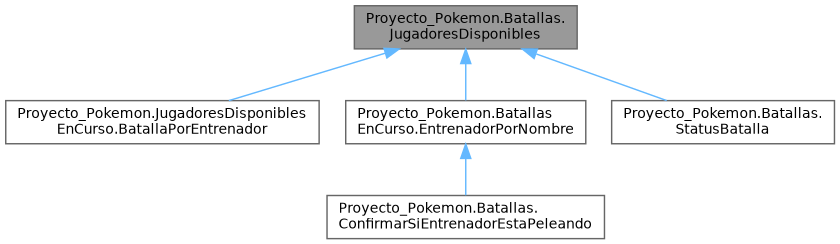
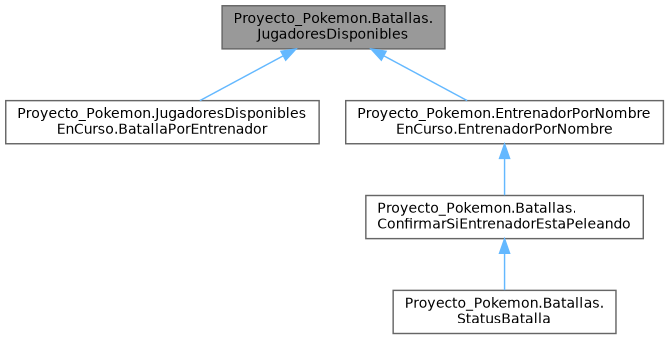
(602, 77) -> (505, 272)
(466, 122) -> (505, 122)
